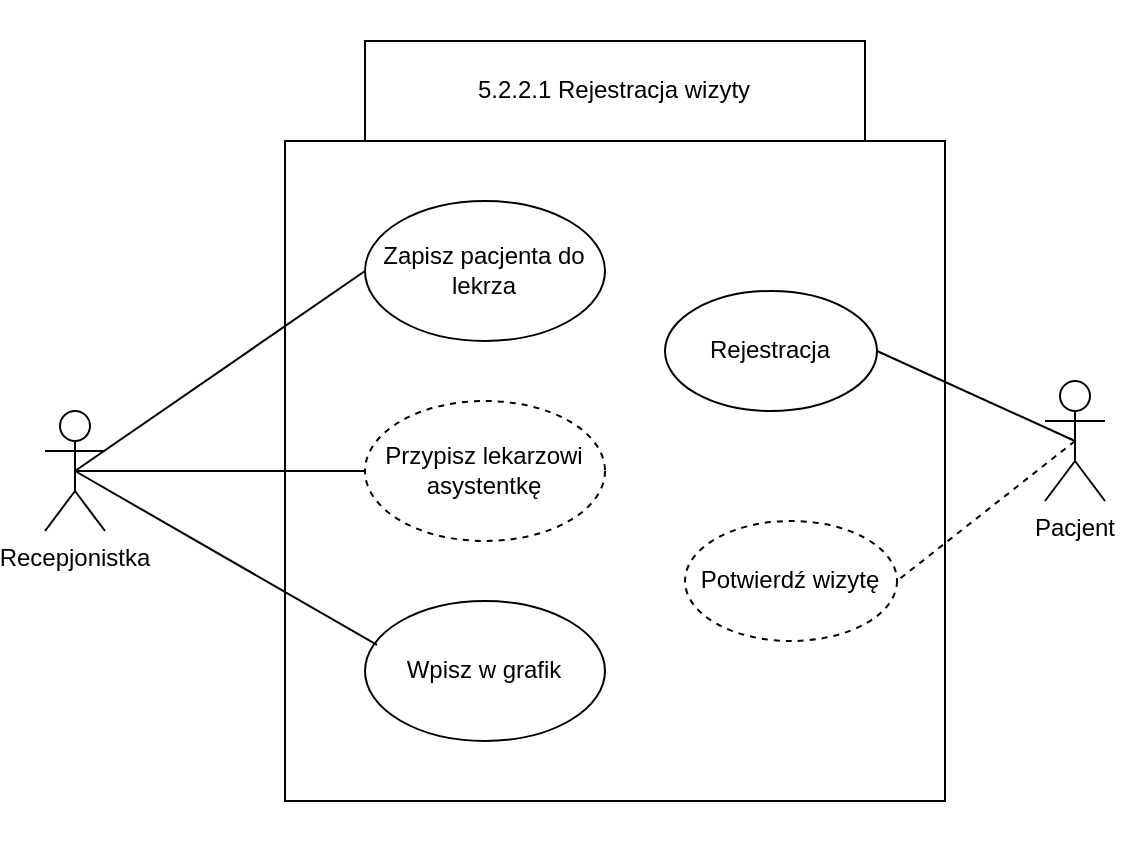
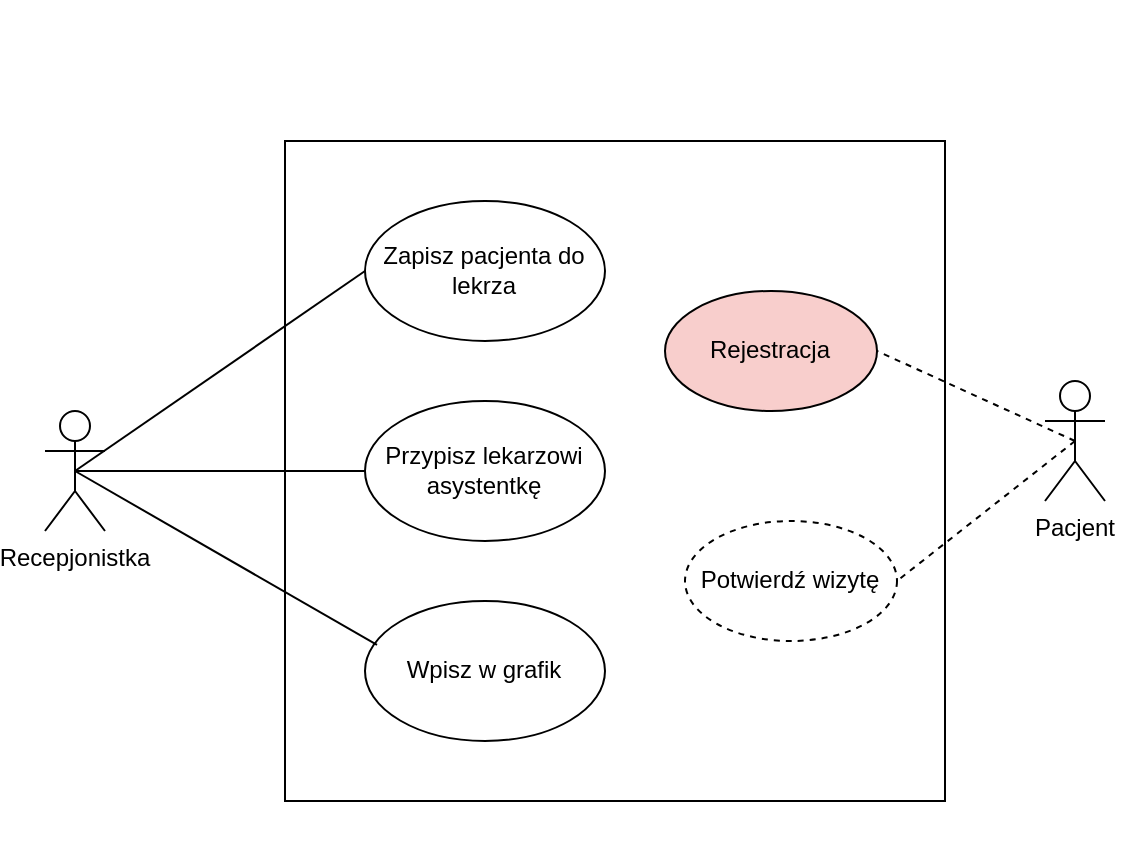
(615, 91) -> none
(771, 351) -> (771, 351)
(975, 395) -> (975, 395)
(485, 471) -> (485, 471)
